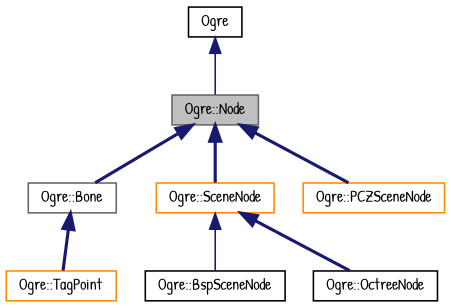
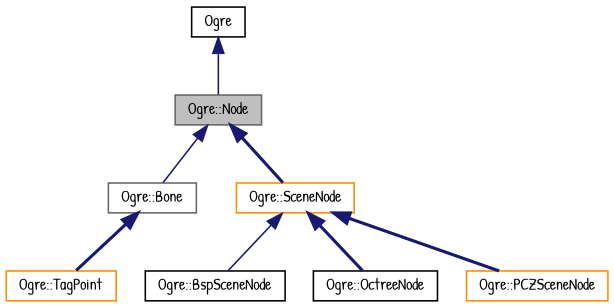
(137, 158) -> (180, 160)
(302, 158) -> (424, 245)
